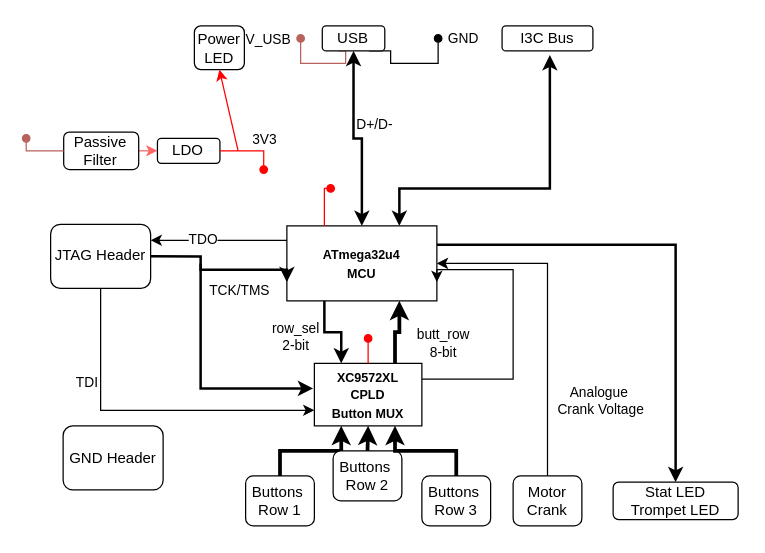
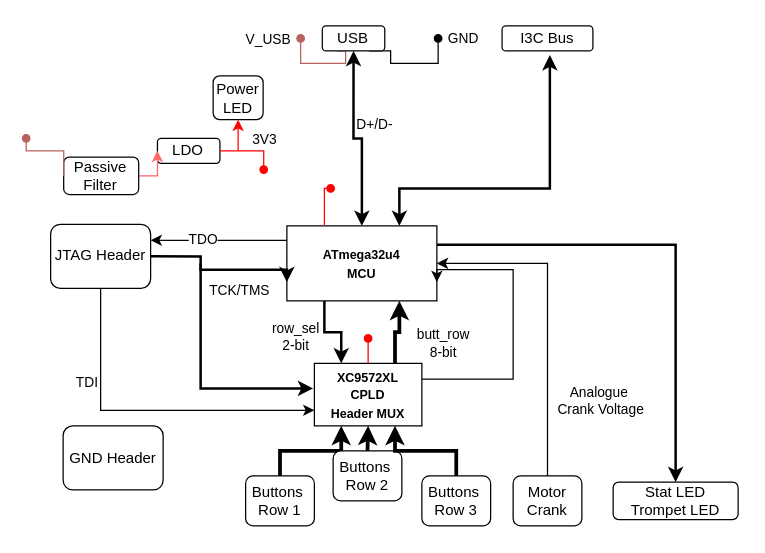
(219, 48) -> (238, 98)
(101, 151) -> (101, 176)
(368, 394) -> (368, 394)
